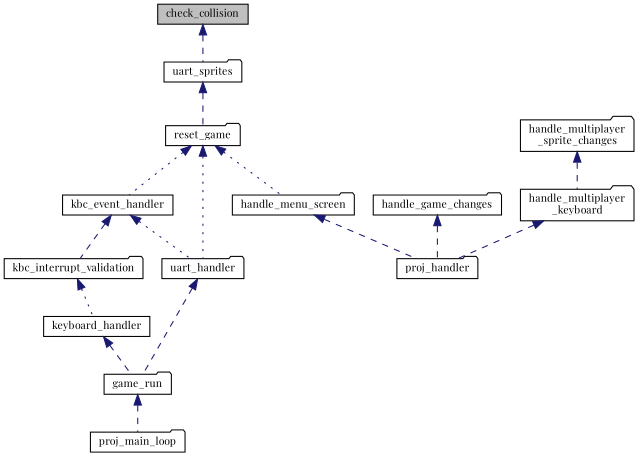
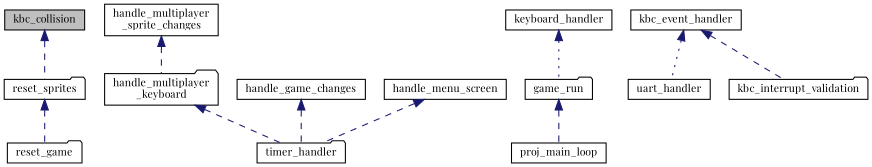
(203, 14) -> (45, 20)
(203, 72) -> (45, 89)
(577, 136) -> (161, 20)
(252, 173) -> none
(156, 174) -> none
(293, 205) -> (445, 89)
(437, 205) -> (301, 89)
(203, 207) -> none
(203, 269) -> (669, 89)
(437, 269) -> (301, 153)
(87, 303) -> none
(168, 331) -> none
(120, 360) -> (559, 60)
(138, 442) -> (559, 153)
